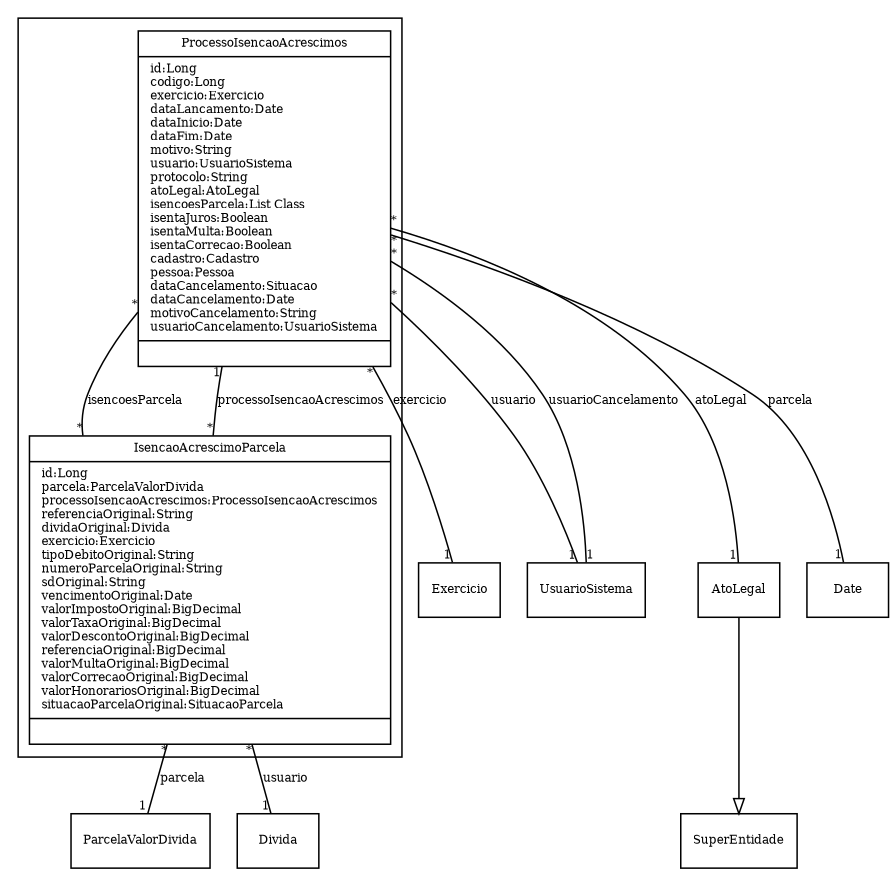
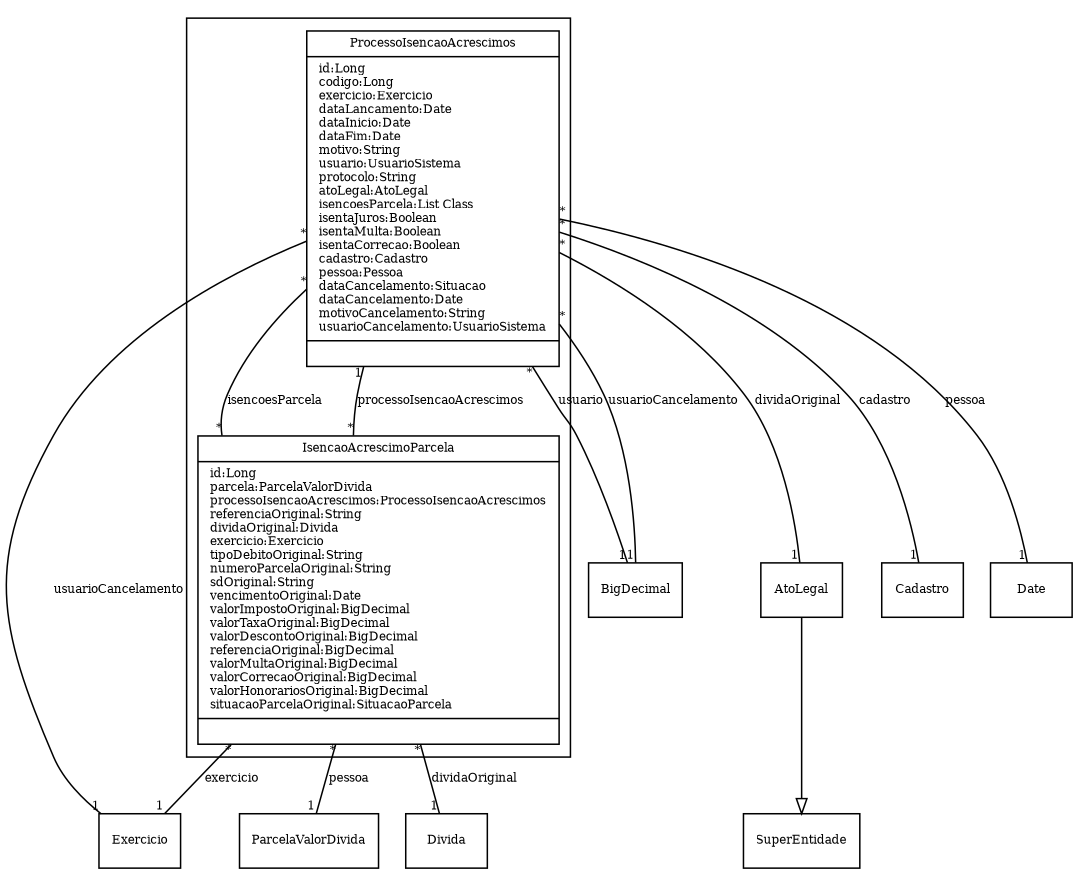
(420, 401) -> (119, 590)
(721, 401) -> (798, 401)
(790, 401) -> (966, 401)
(586, 590) -> (635, 590)
none -> (923, 590)
(183, 779) -> (349, 779)
none -> (198, 779)
(286, 779) -> (474, 779)
